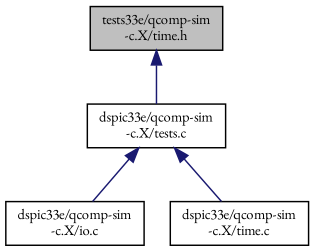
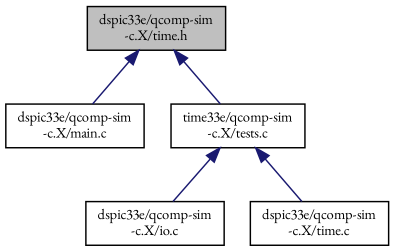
(156, 28) -> (156, 28)
none -> (75, 126)
(156, 126) -> (238, 126)
